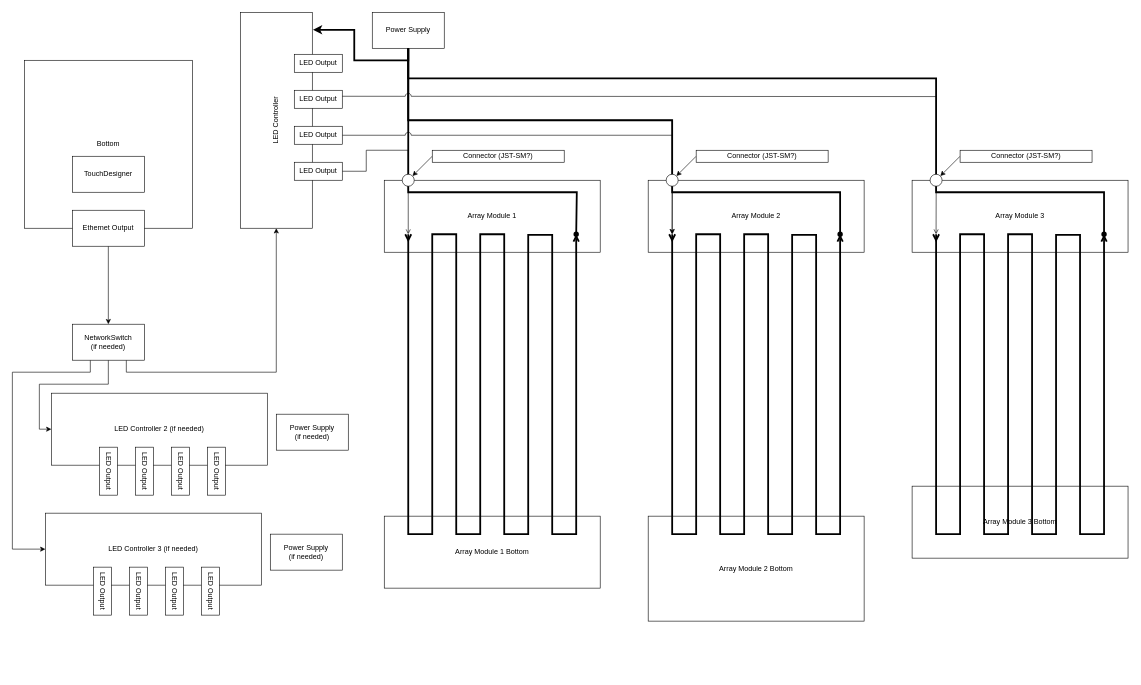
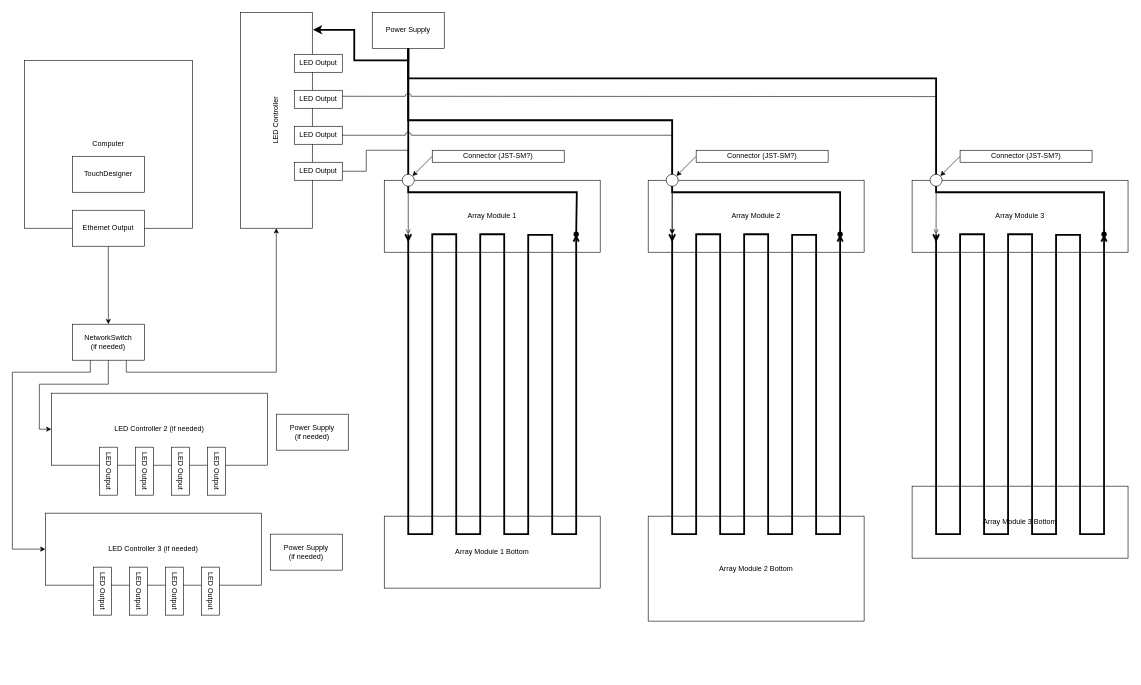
(108, 144) -> (108, 144)
